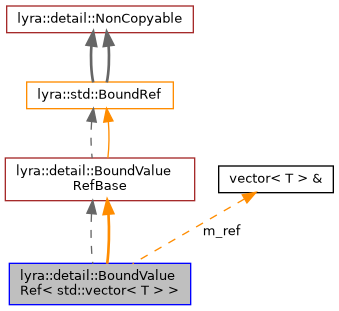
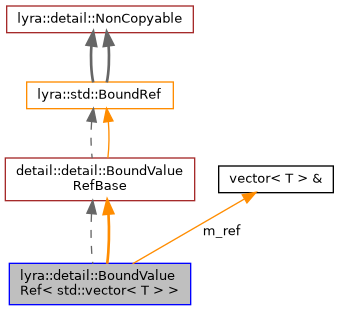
(100, 179) -> (100, 179)
(189, 231) -> (189, 231)
